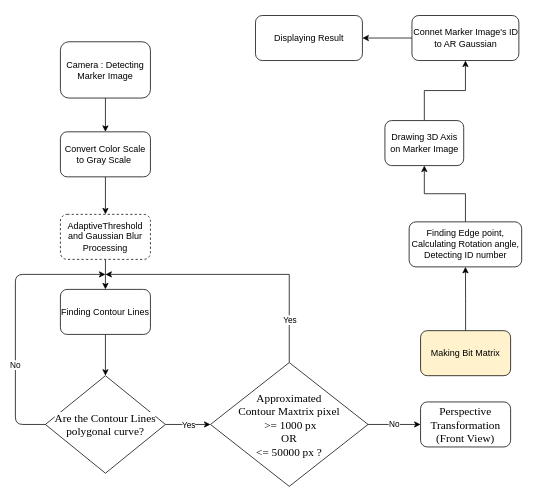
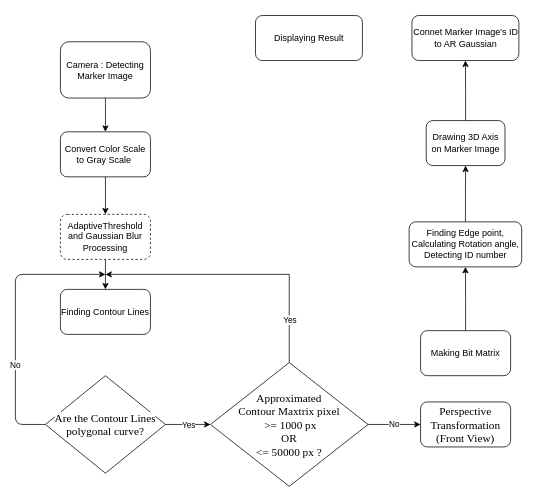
(369, 38) -> none
(424, 143) -> (465, 143)
(105, 352) -> none
(465, 353) -> (465, 353)
